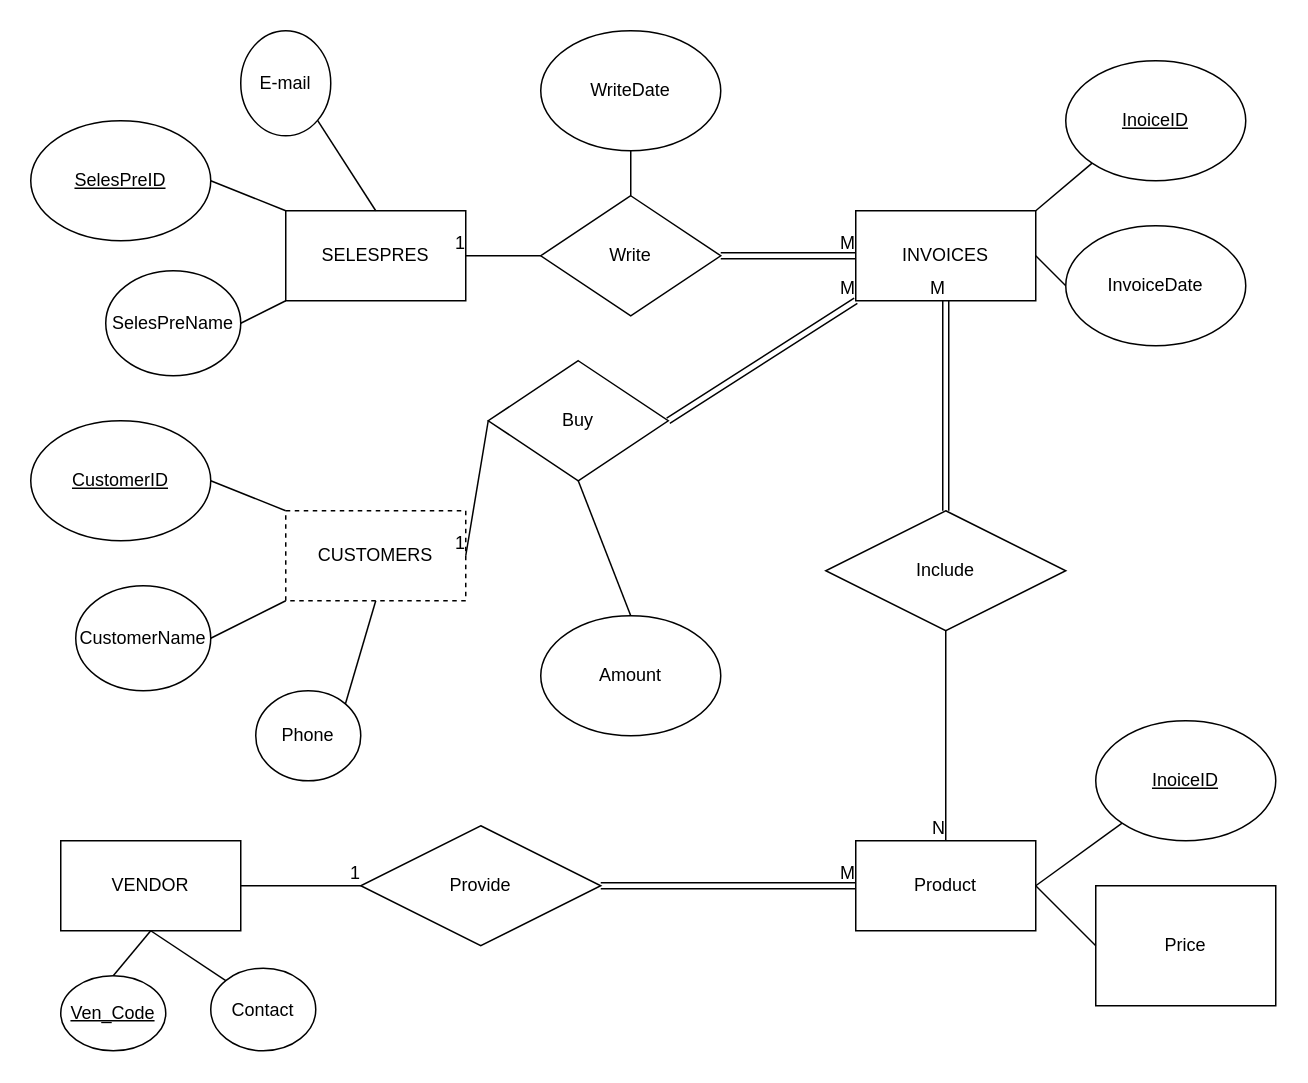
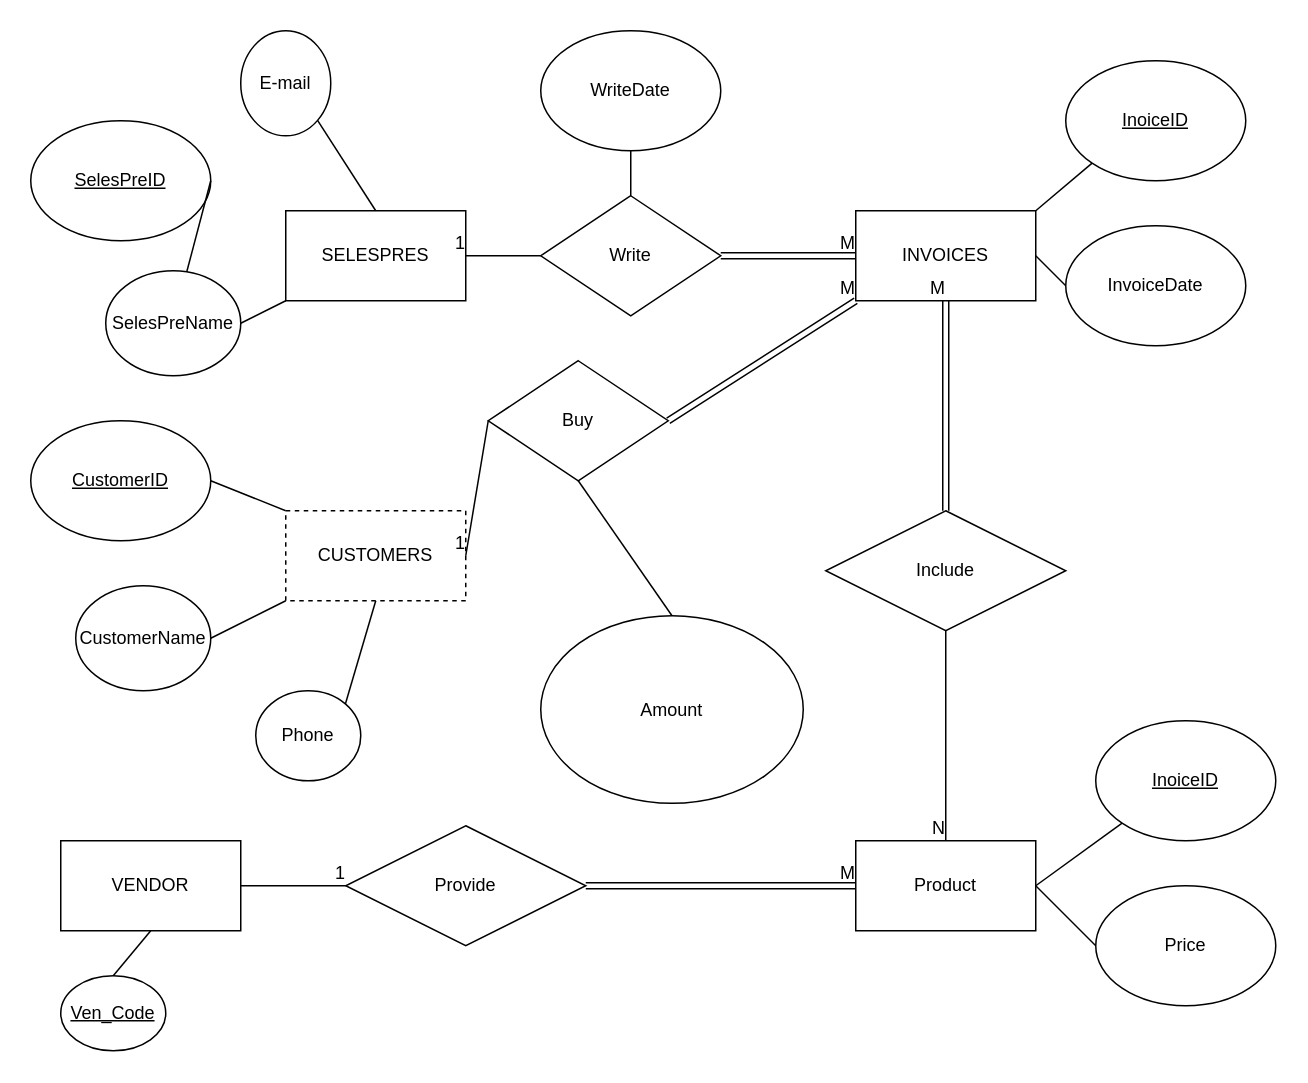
(248, 196) -> (199, 226)
(631, 676) -> (672, 710)
(481, 886) -> (466, 886)
(1186, 946) -> (1186, 946)
(189, 956) -> none
(263, 1010) -> none
